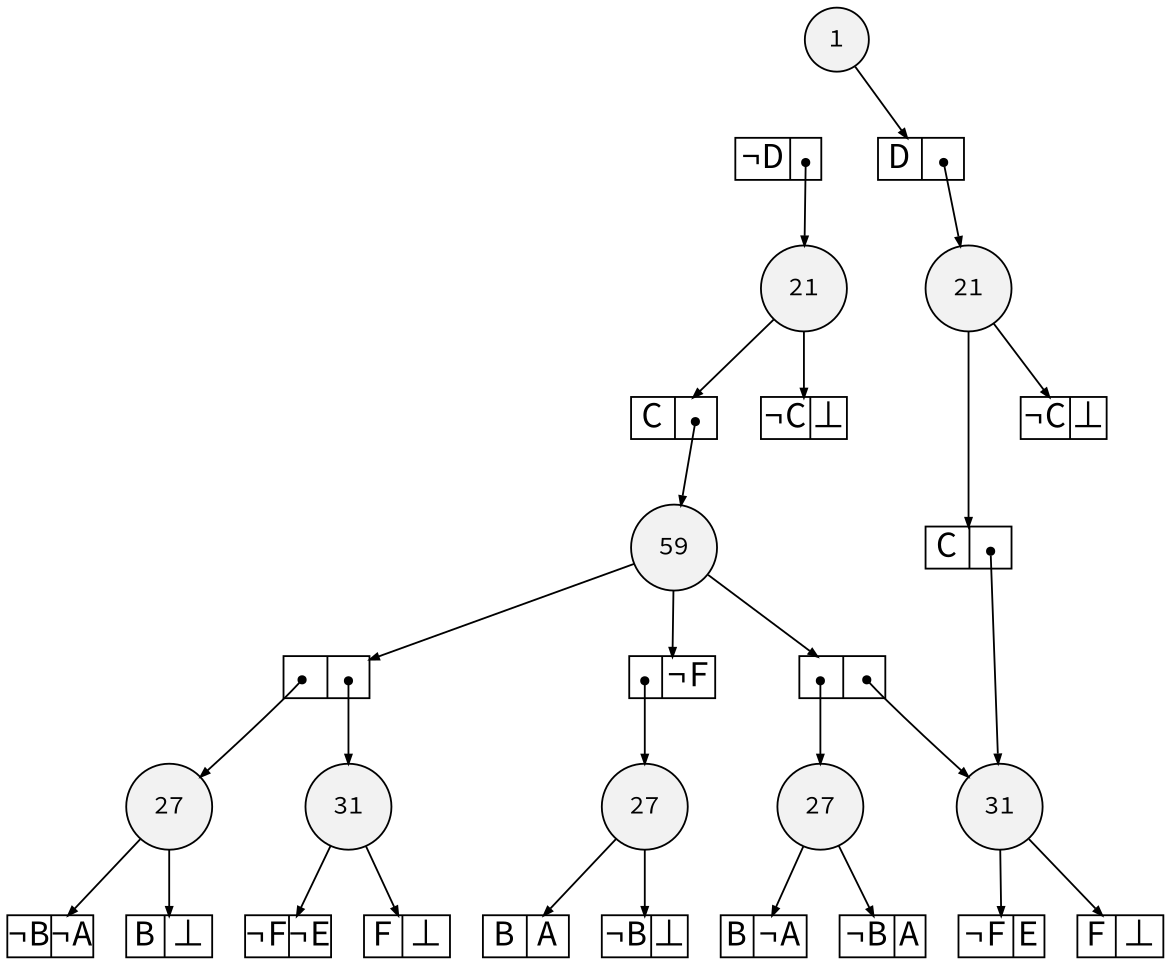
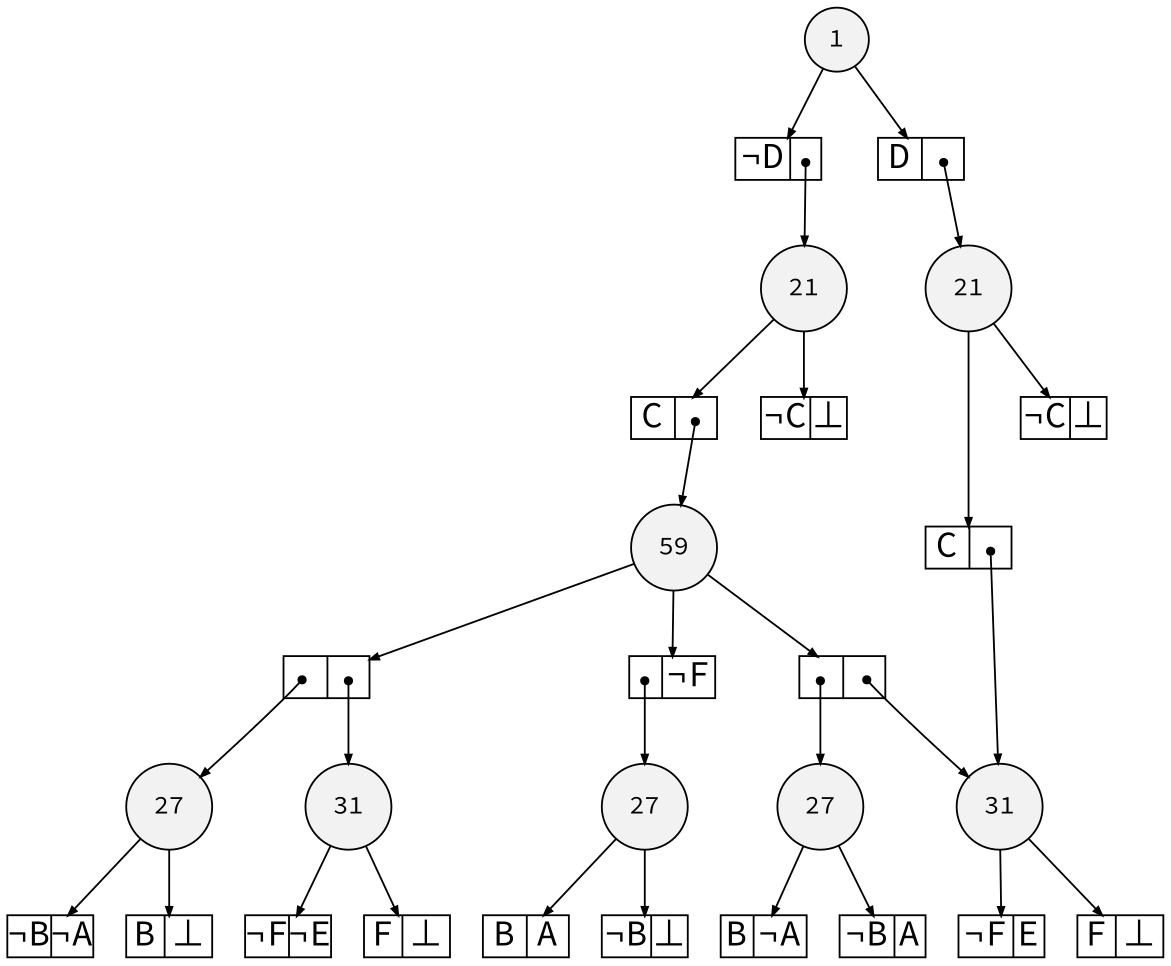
none -> (808, 99)
